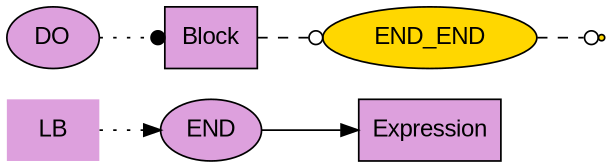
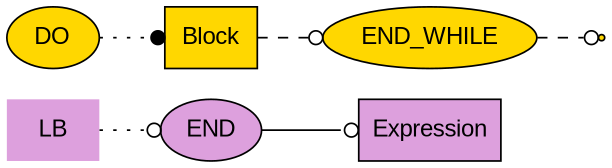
(53, 38) -> (53, 38)
(211, 38) -> (211, 38)
(430, 38) -> (430, 38)
(122, 130) -> (122, 130)
(301, 130) -> (301, 130)
